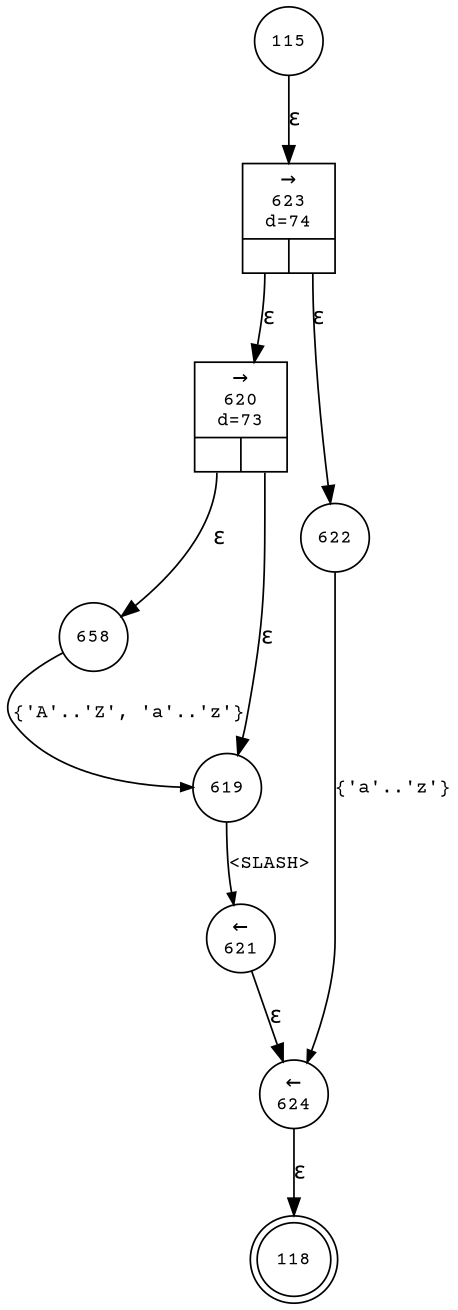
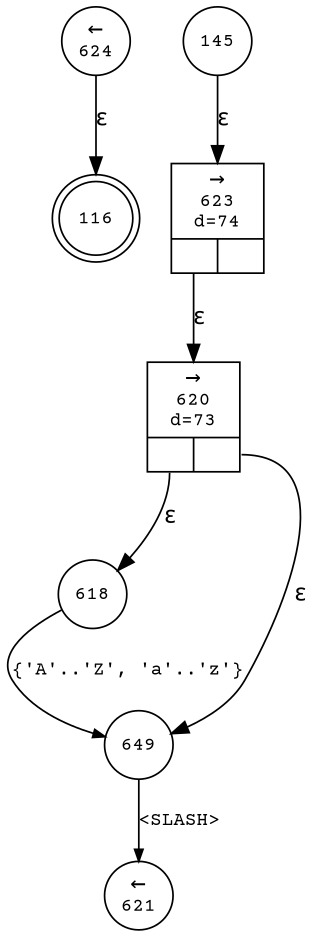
(289, 41) -> (218, 41)
(335, 538) -> none
(94, 637) -> (93, 594)
(227, 788) -> (139, 745)
(264, 1008) -> none
(294, 1260) -> (96, 218)
